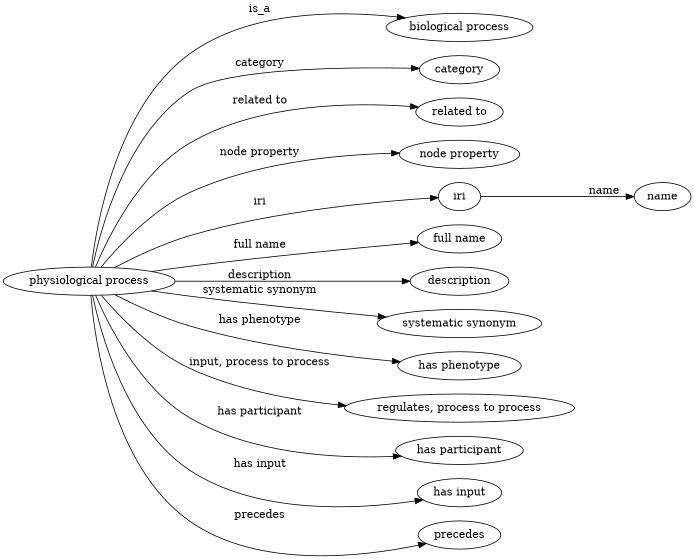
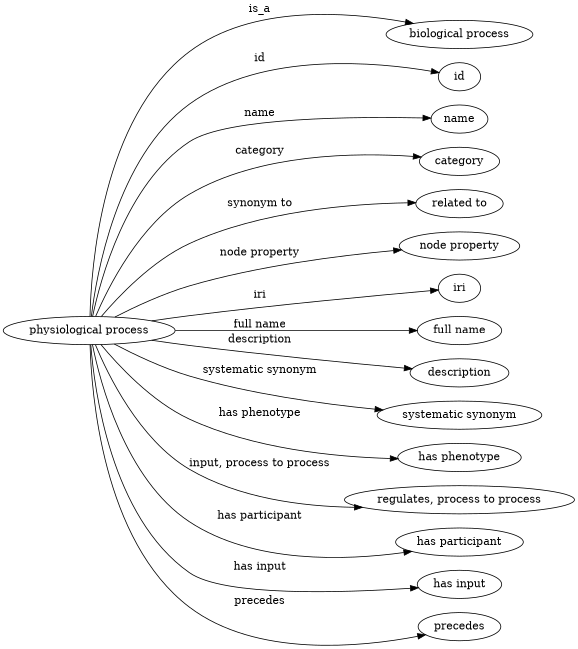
none -> (459, 77)
(260, 101) -> (260, 203)
(553, 197) -> (204, 135)
